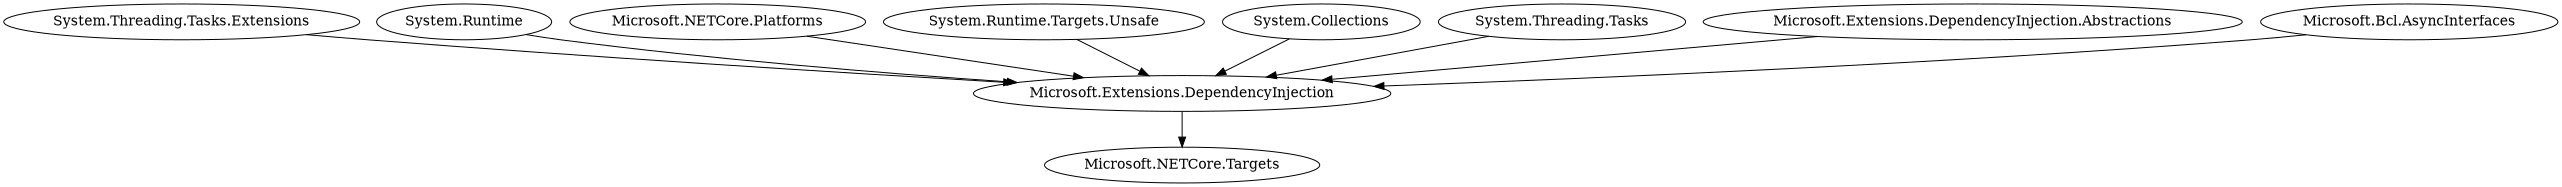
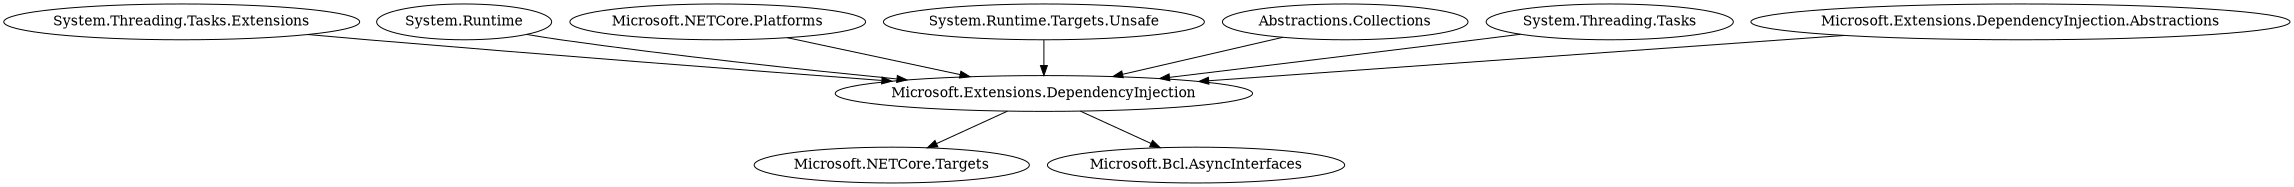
(1321, 22) -> (1345, 22)
(1845, 66) -> (1116, 127)
